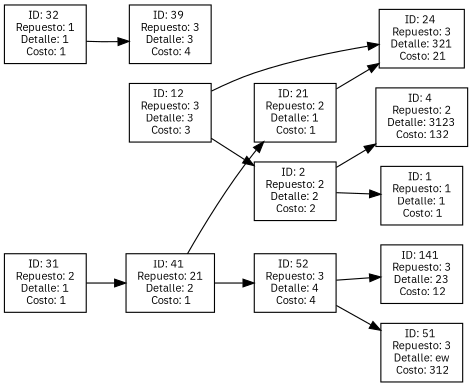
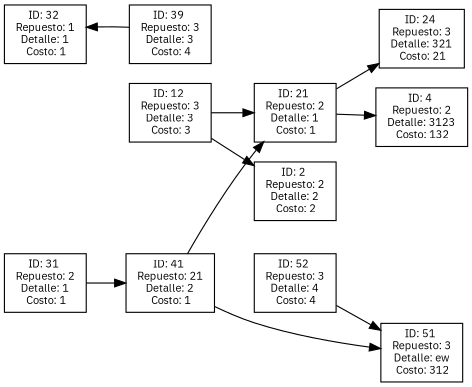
(102, 42) -> (113, 27)
(288, 63) -> (227, 113)
(351, 159) -> (350, 115)
(422, 196) -> none
(422, 274) -> none
(229, 283) -> (290, 333)
